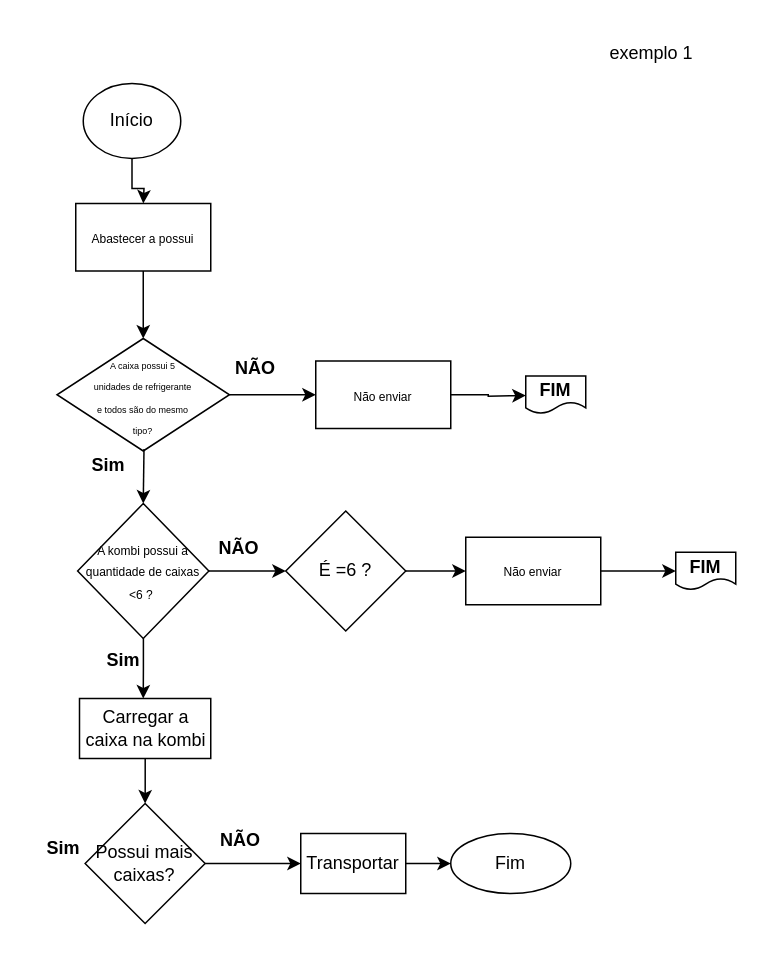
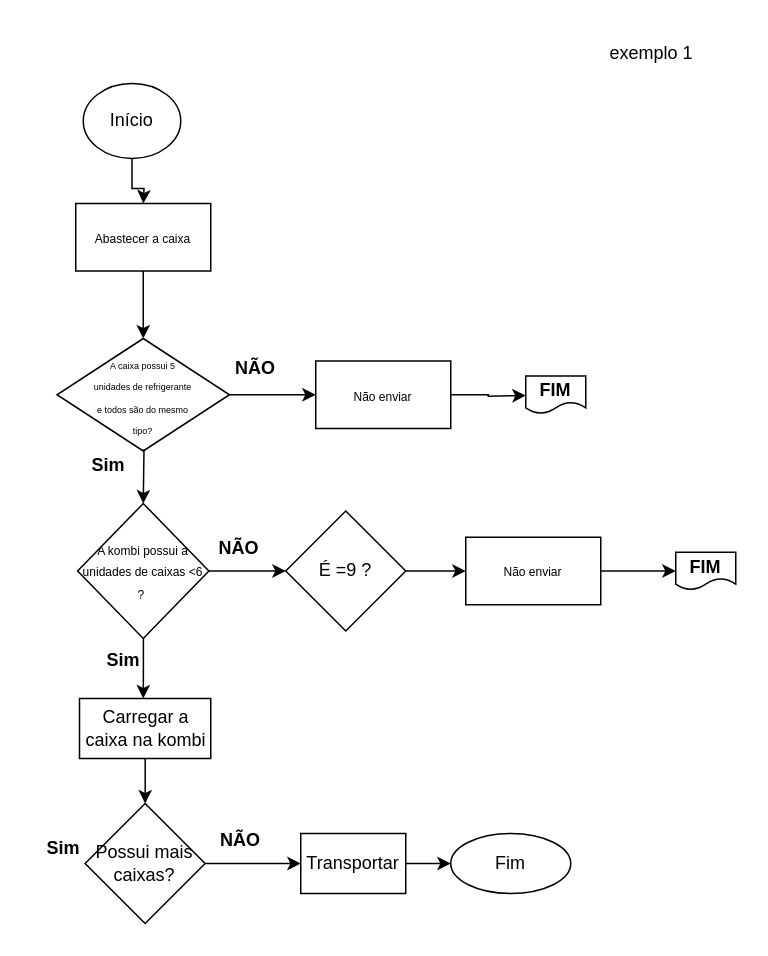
(143, 238) -> (143, 238)
(143, 571) -> (143, 571)
(346, 571) -> (346, 571)
